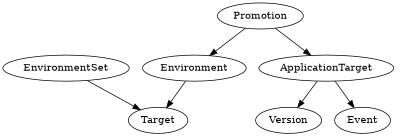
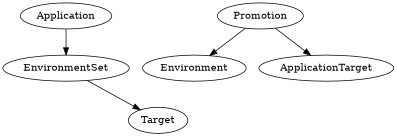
none -> (66, 16)
(178, 91) -> none
(289, 120) -> none
(363, 120) -> none
